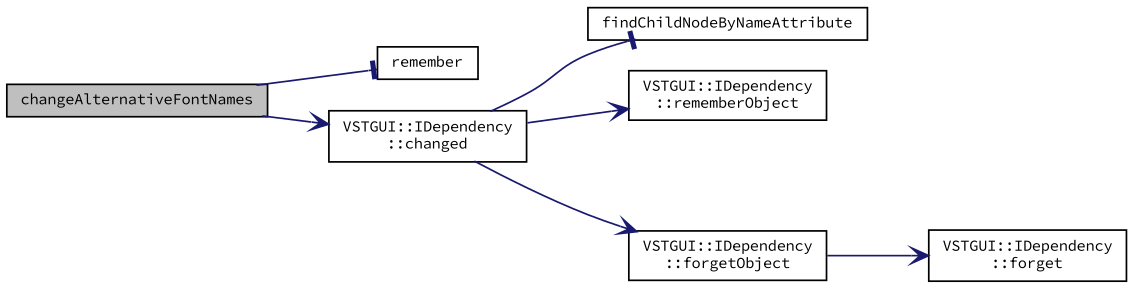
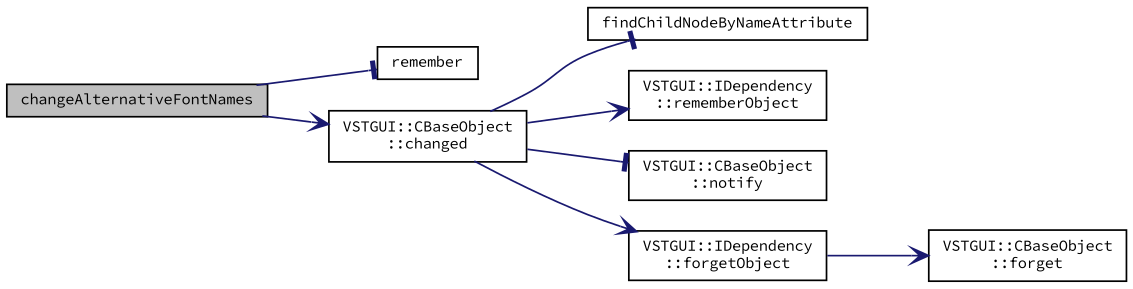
(428, 136) -> (428, 136)
none -> (728, 176)
(1028, 256) -> (1028, 256)
